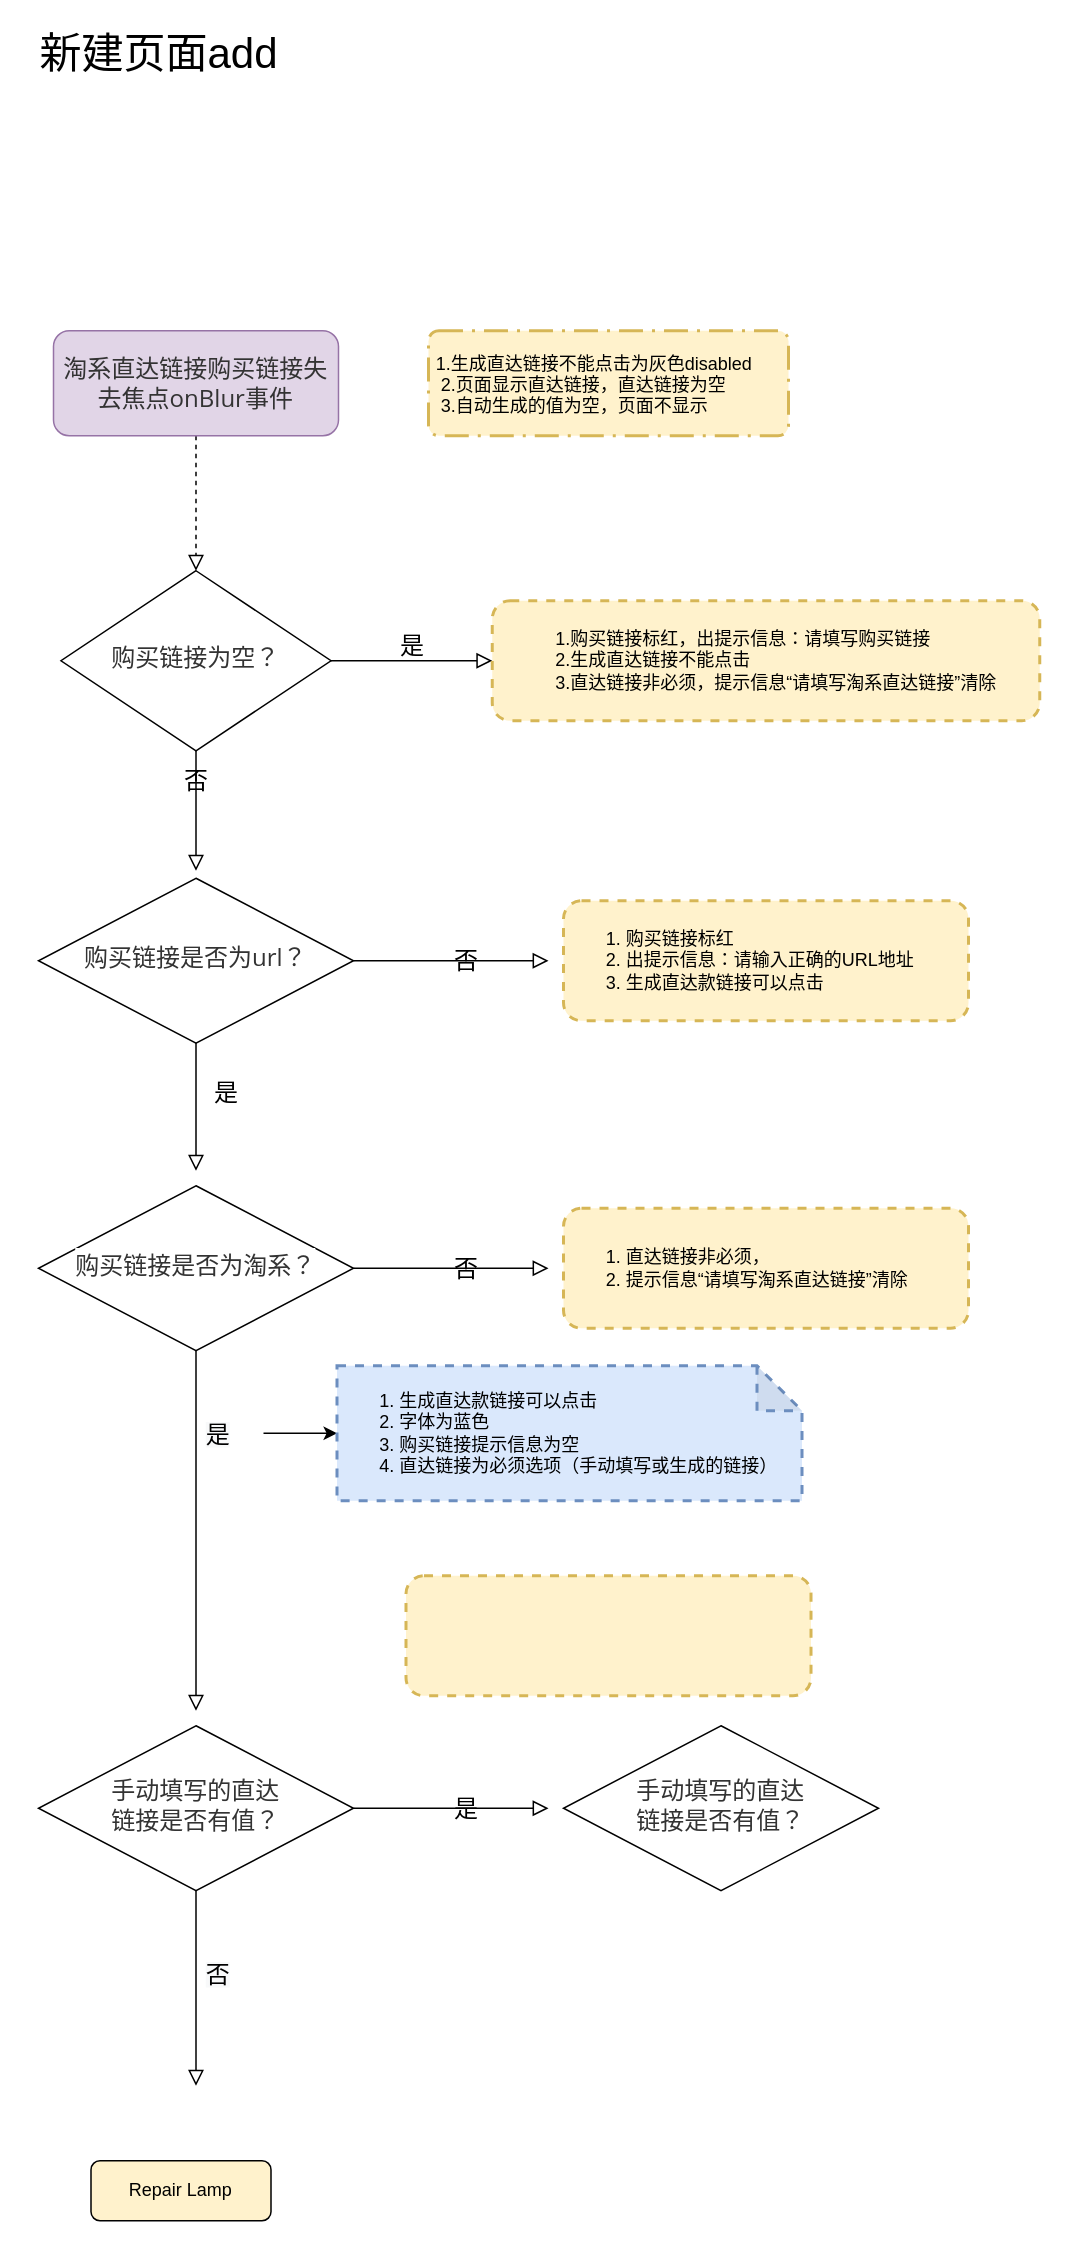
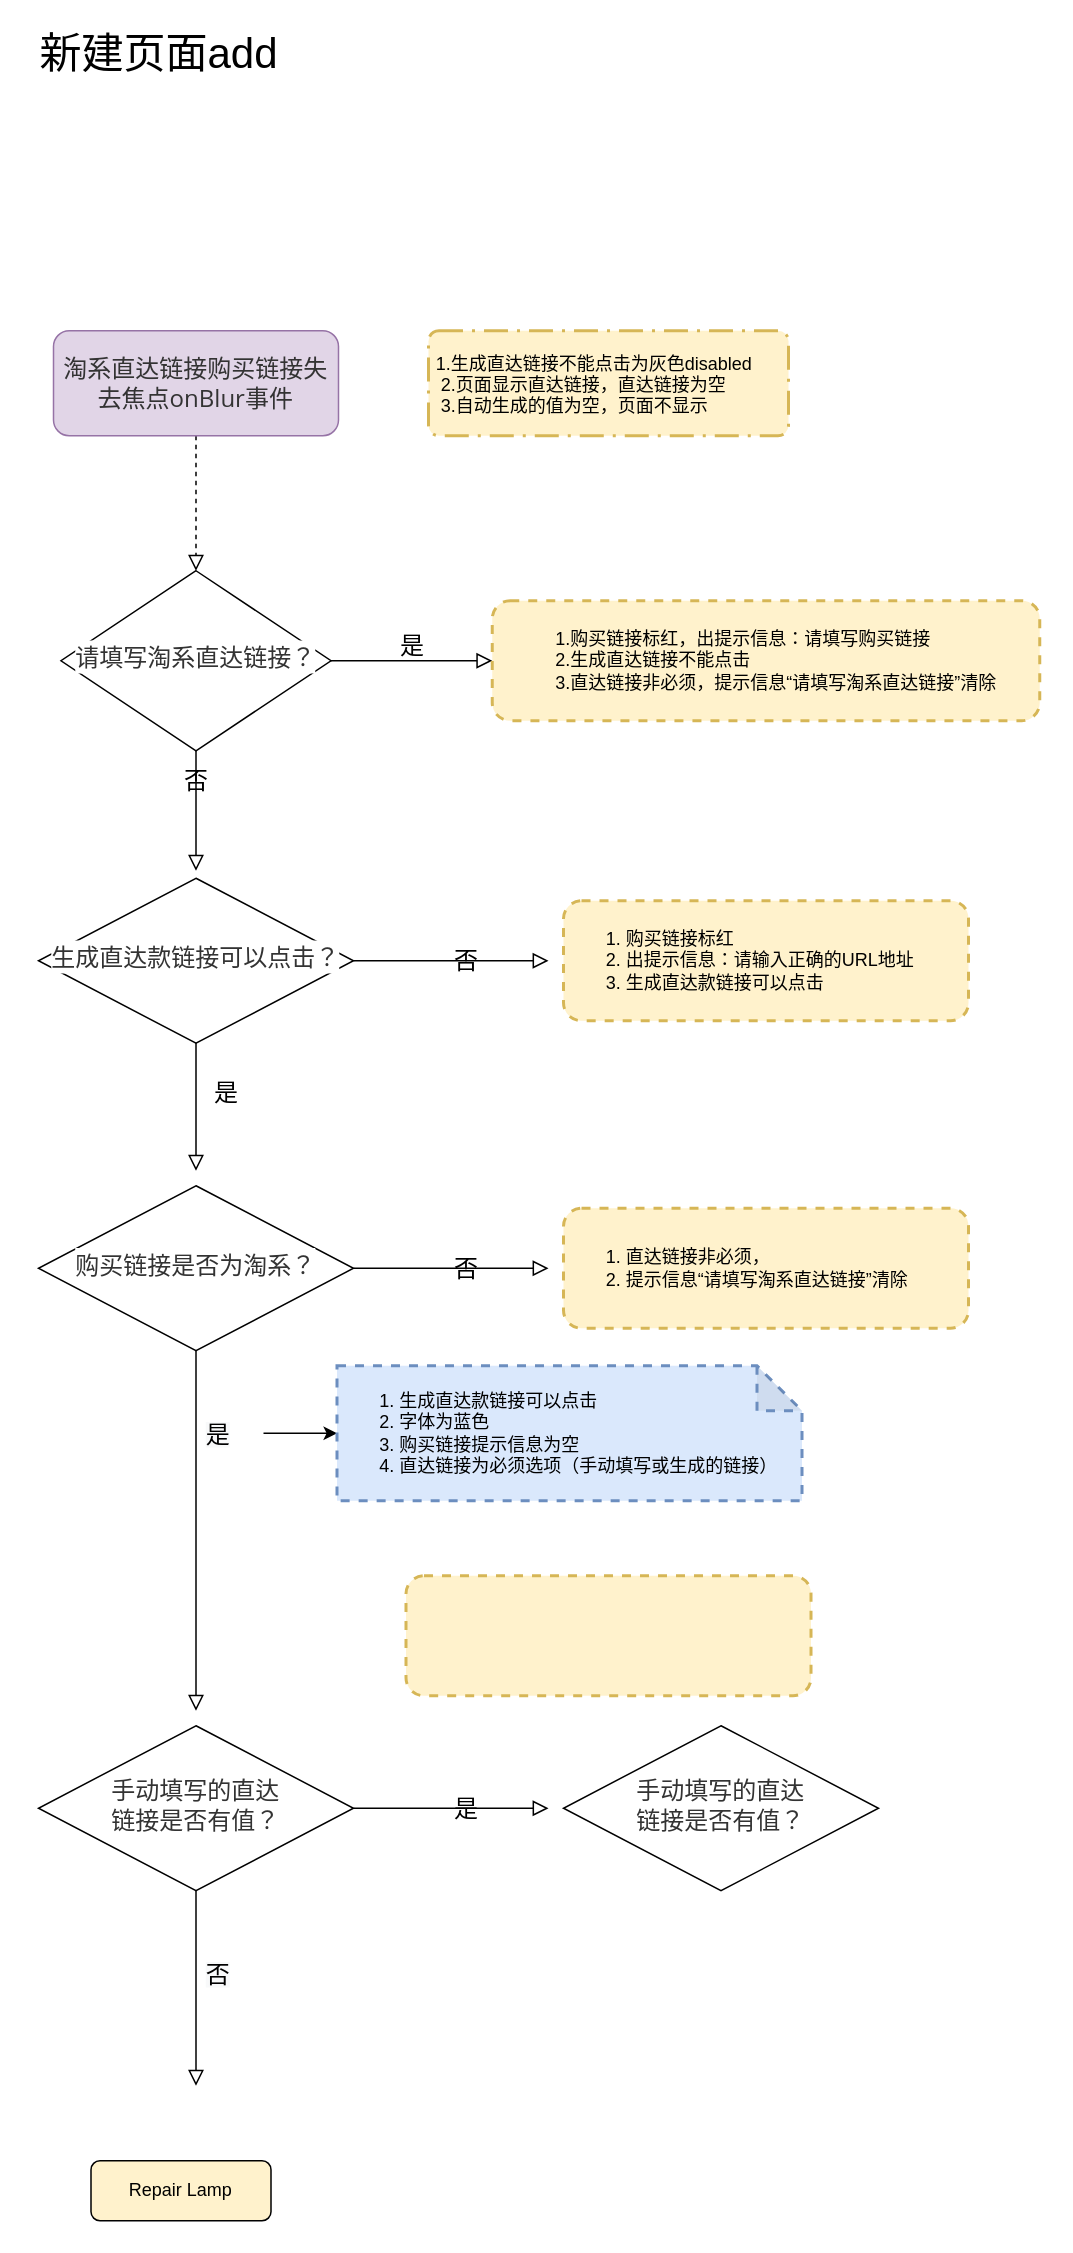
(196, 658) -> (196, 658)
(196, 958) -> (196, 958)
